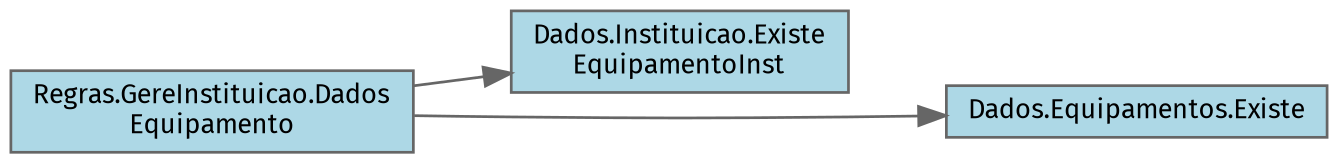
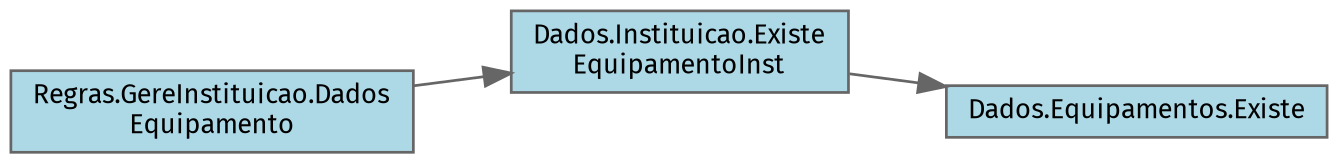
(666, 118) -> (884, 78)
